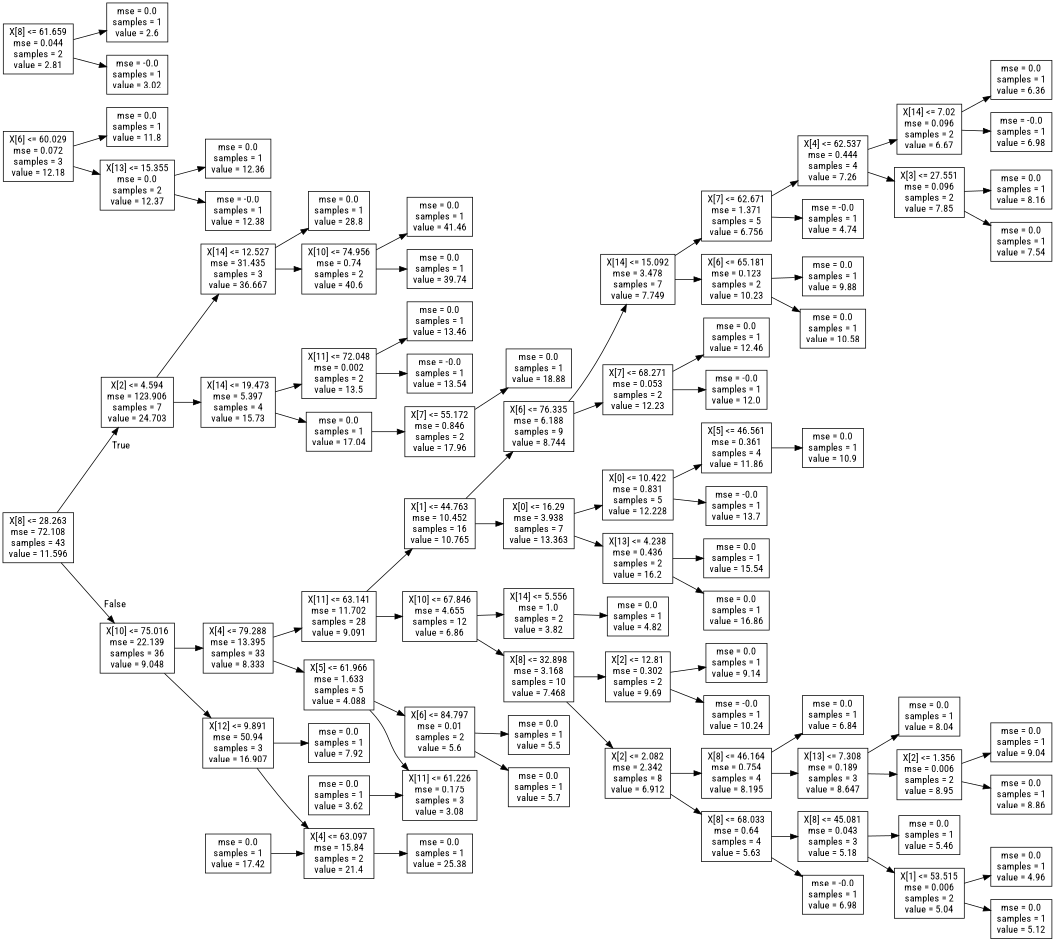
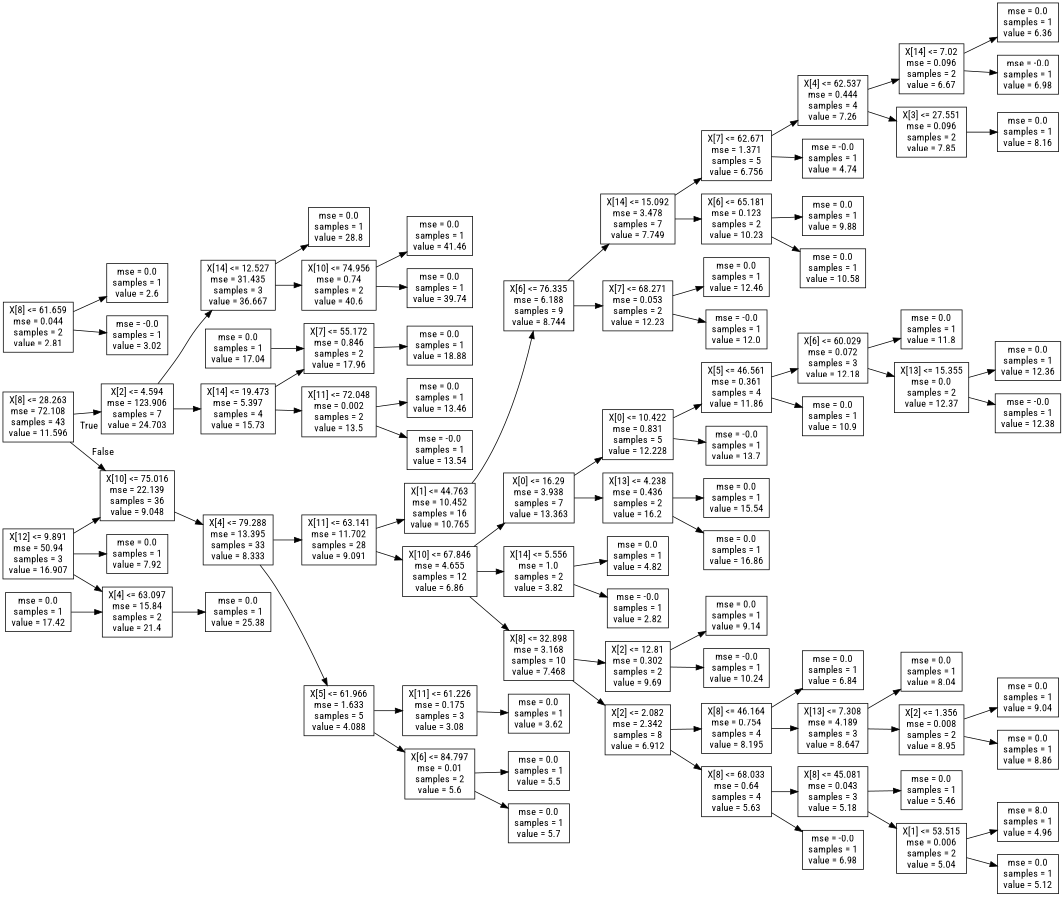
(1021, 242) -> none
none -> (781, 374)
(287, 417) -> (286, 380)
(486, 524) -> (486, 537)
none -> (638, 608)
(185, 693) -> (84, 527)
(833, 773) -> (833, 728)
(929, 775) -> (932, 730)
(382, 795) -> (489, 712)
(1021, 867) -> (1028, 822)
